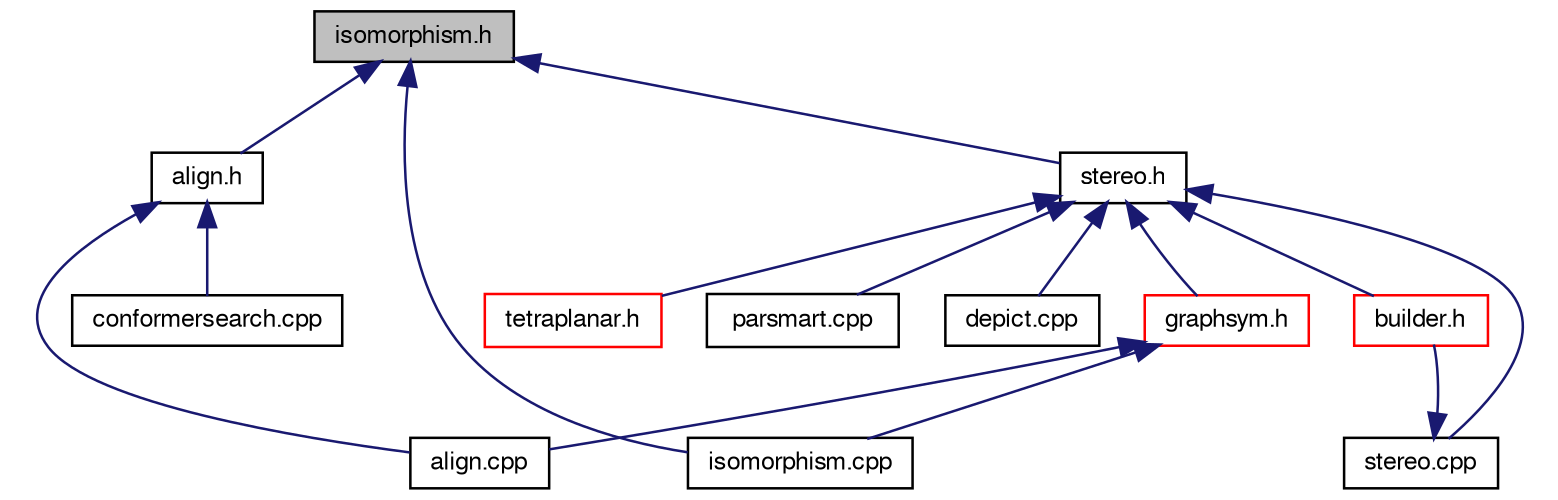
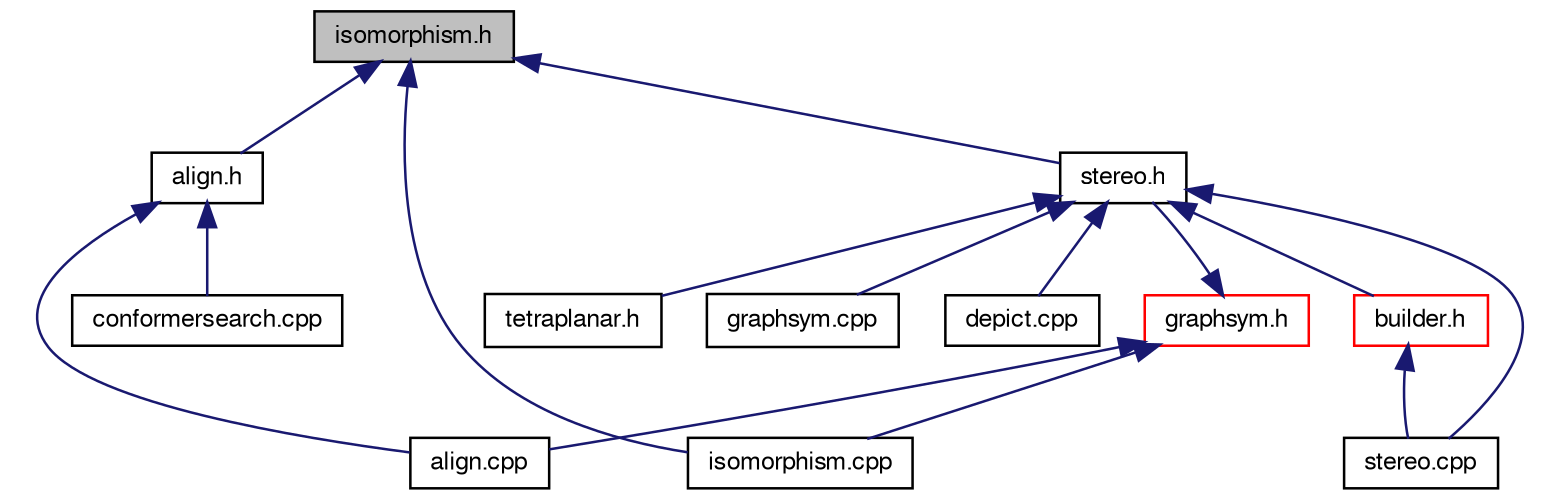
(1167, 261) -> (1183, 237)
(573, 320) -> (573, 320)
(803, 320) -> (803, 320)
(1438, 379) -> (1404, 405)
